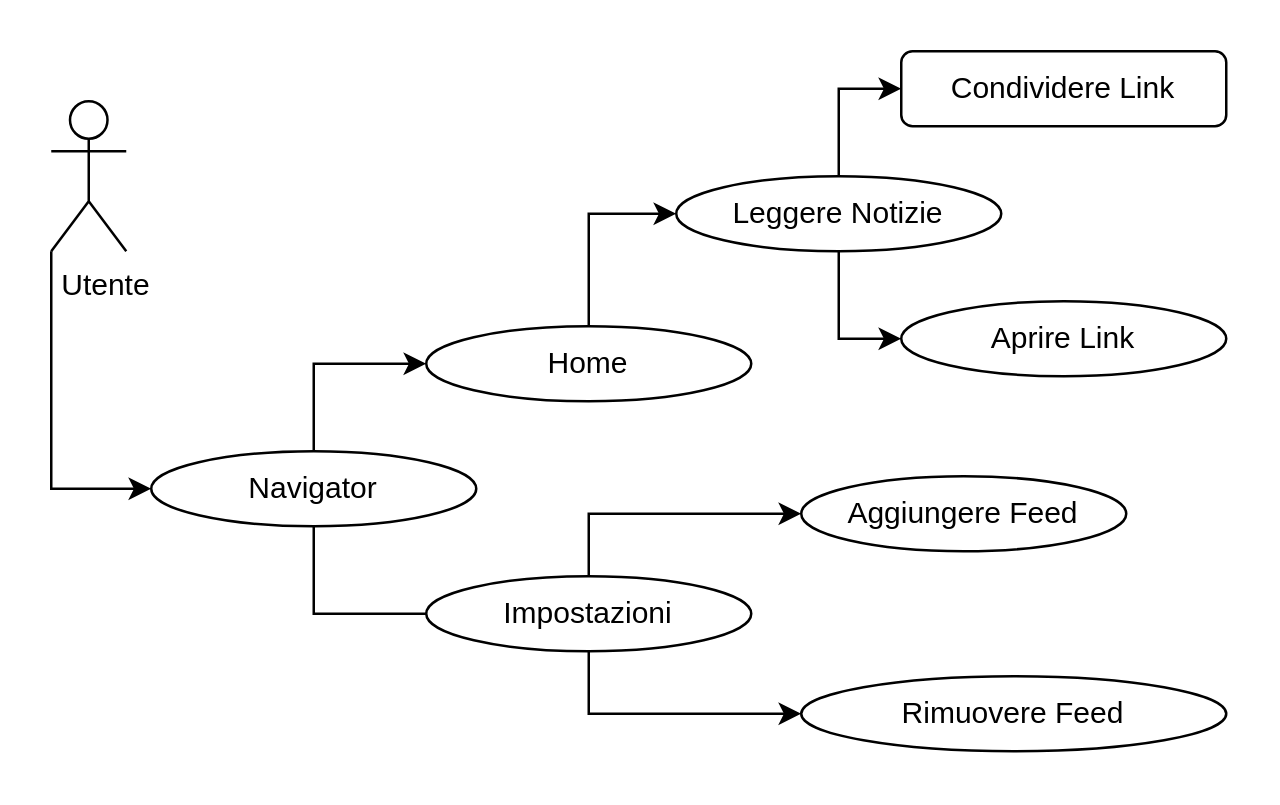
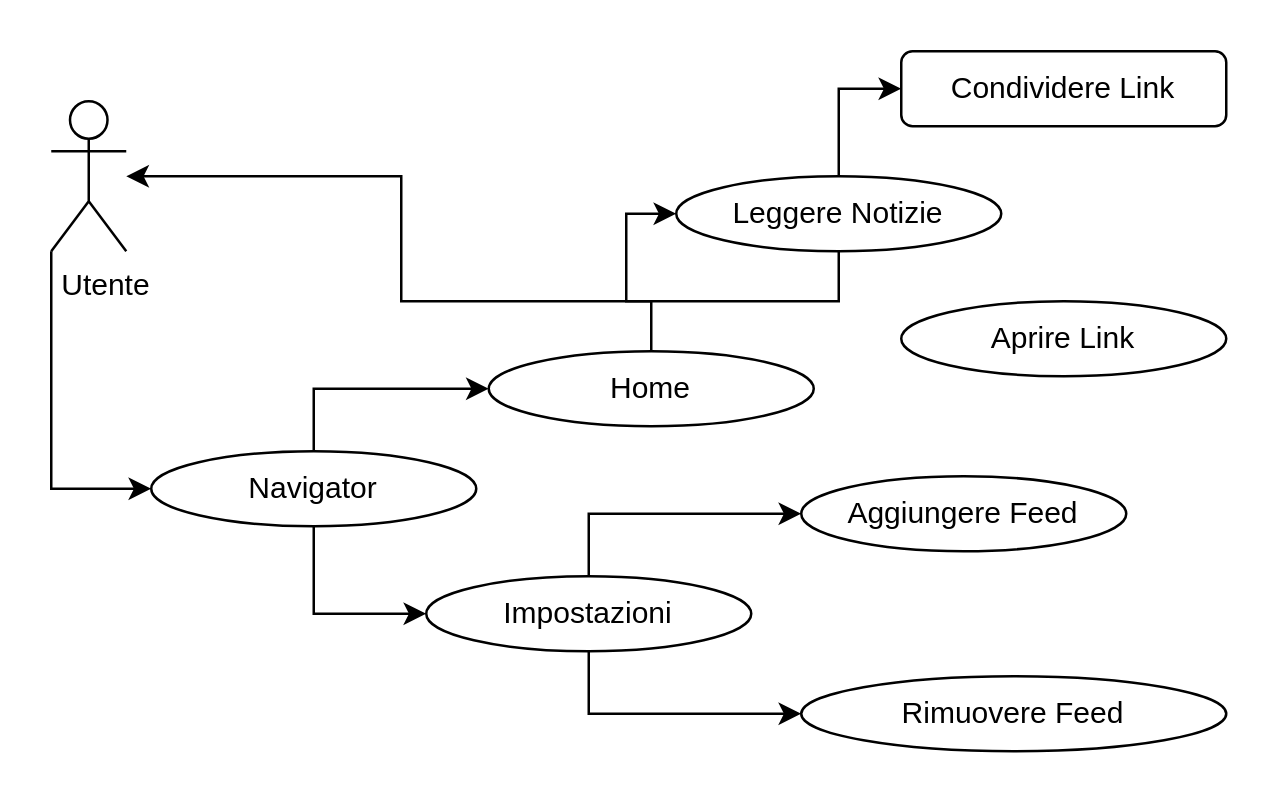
(843, 339) -> (401, 200)
(589, 364) -> (651, 389)
(415, 614) -> (408, 614)
